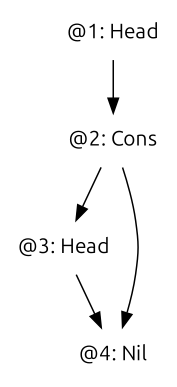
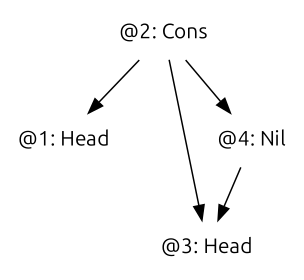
(113, 79) -> (119, 81)
(86, 294) -> (232, 187)
